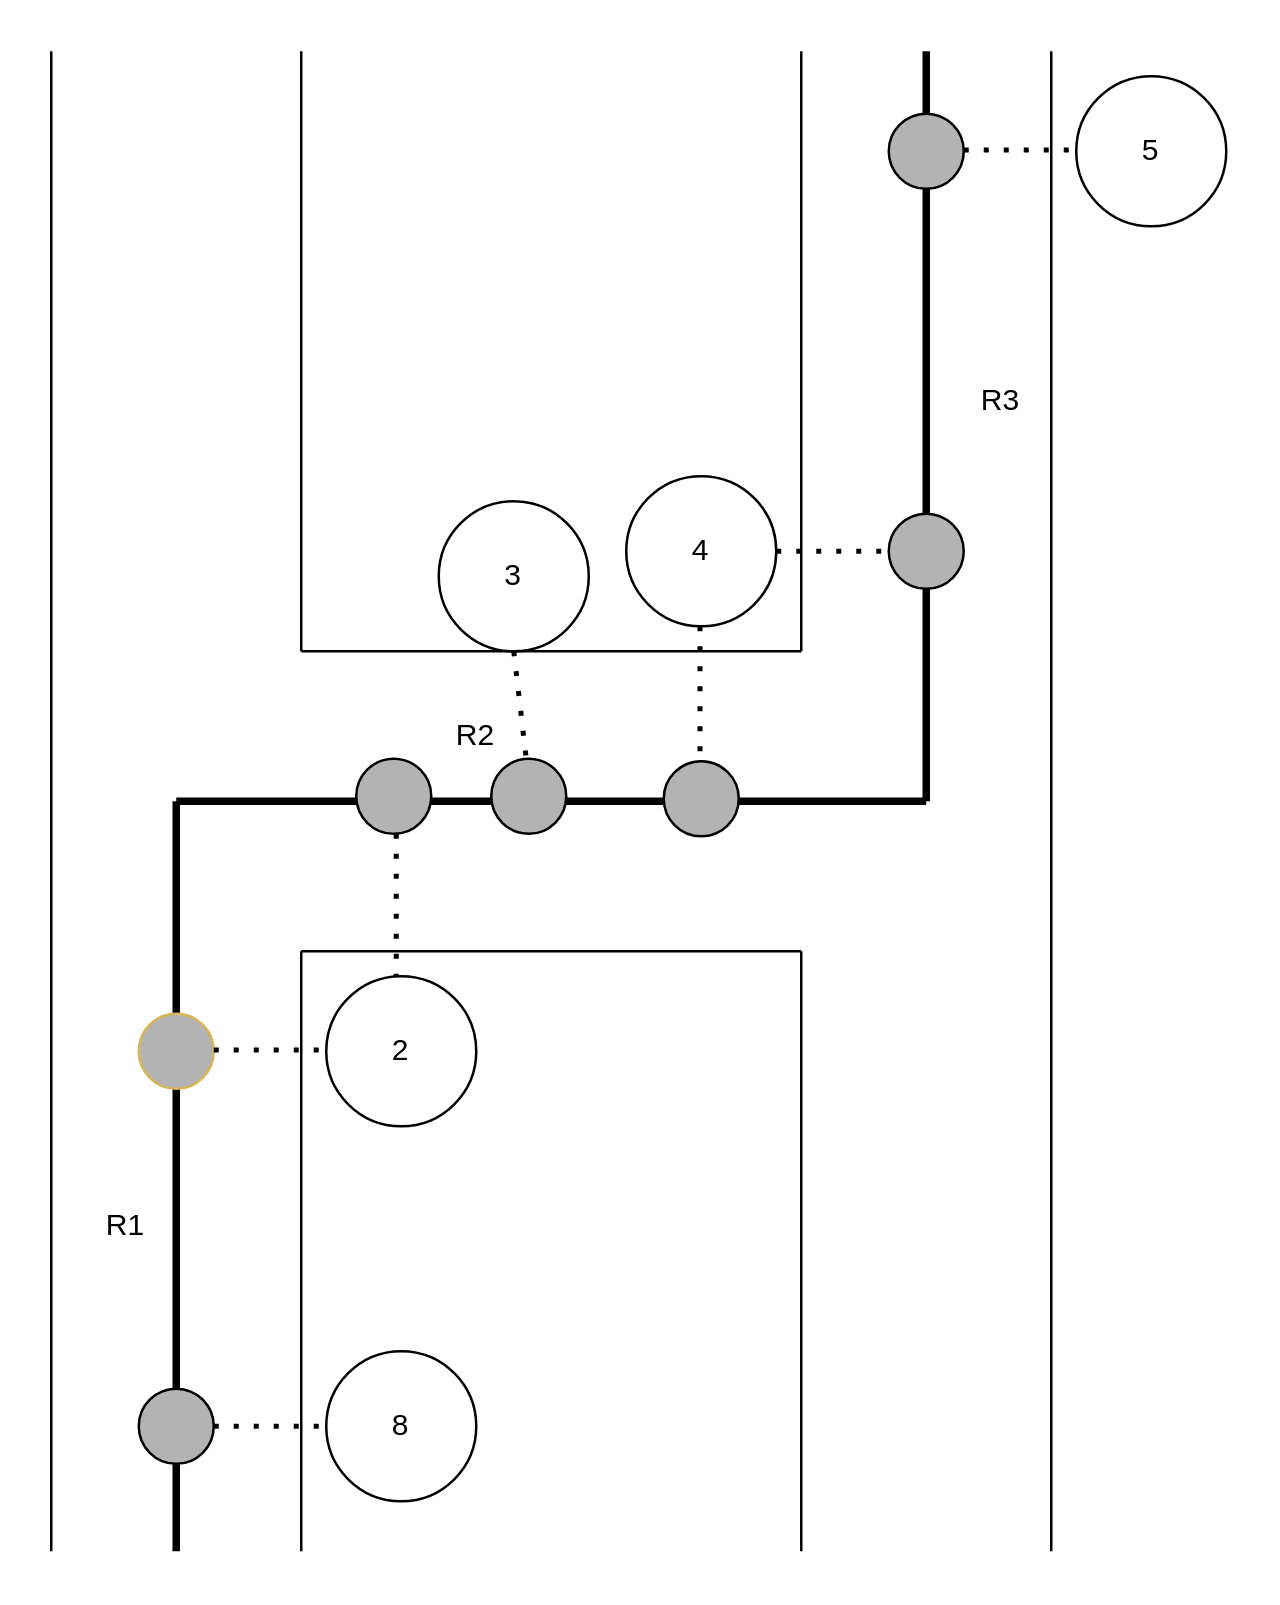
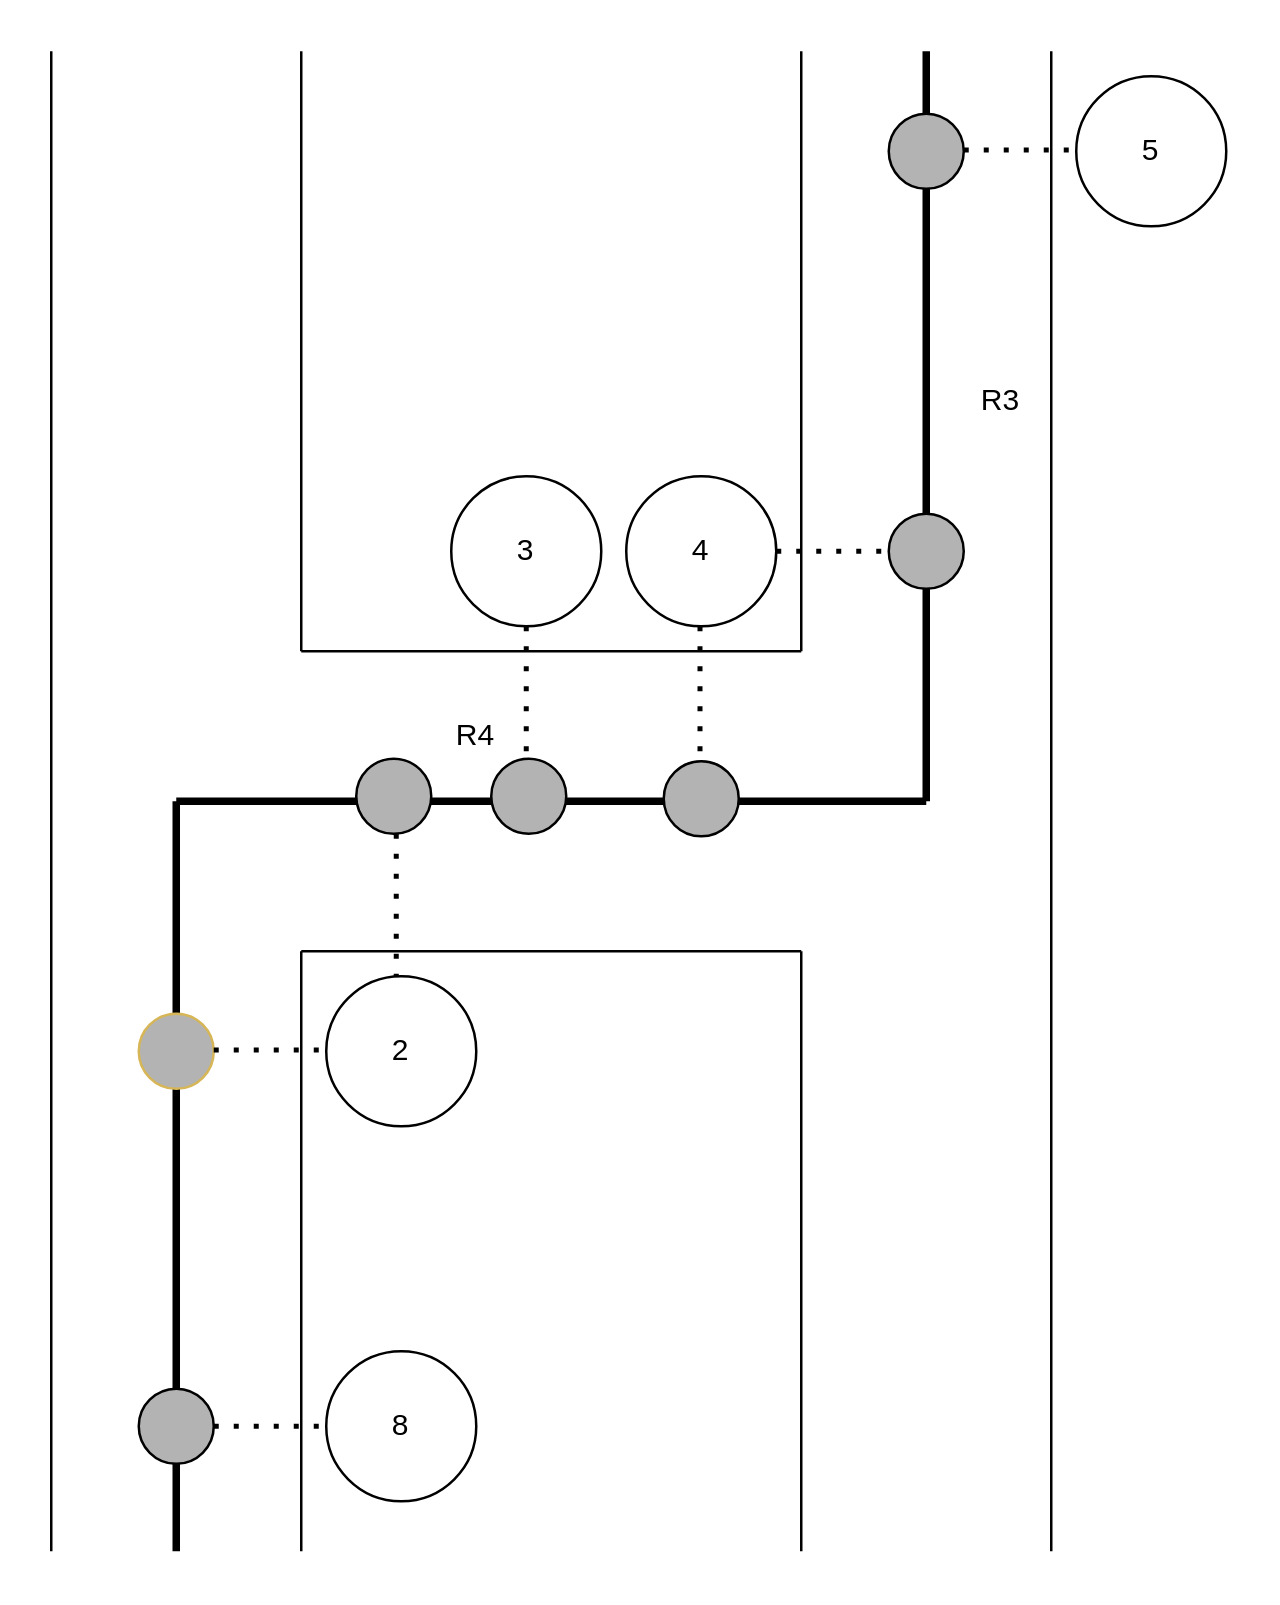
(514, 576) -> (526, 551)
(476, 736) -> (476, 736)
(126, 1226) -> none
